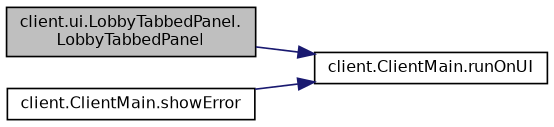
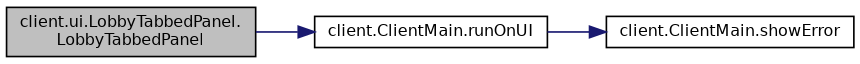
(276, 87) -> (568, 32)
